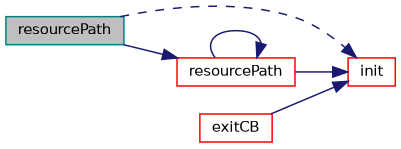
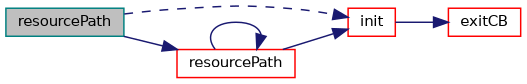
(302, 101) -> (414, 22)
